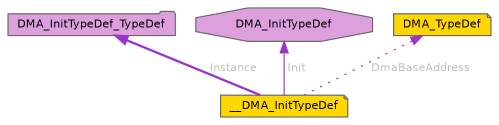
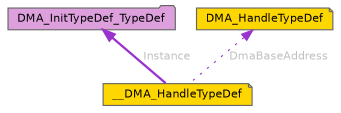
(284, 25) -> none
(442, 25) -> (265, 19)
(284, 106) -> (178, 95)
